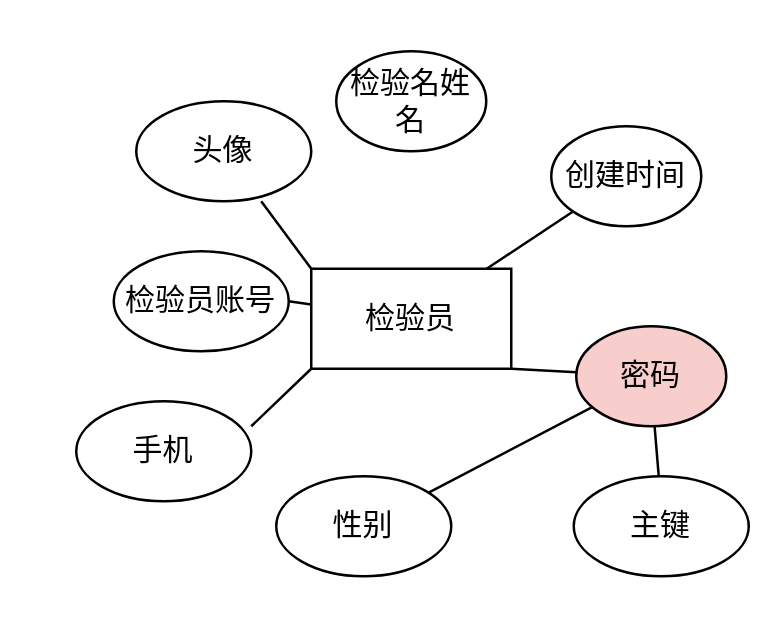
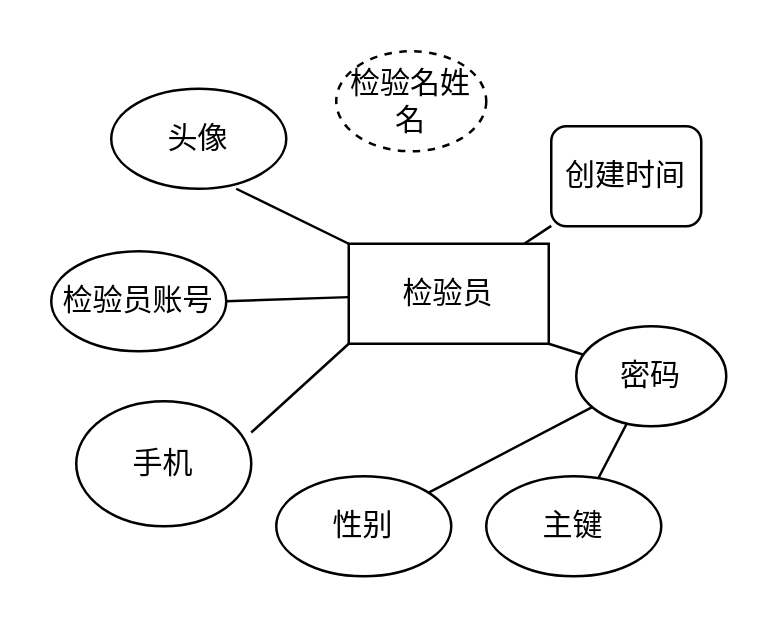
(411, 101) -> (411, 101)
(224, 151) -> (199, 139)
(626, 176) -> (626, 176)
(201, 301) -> (139, 301)
(411, 319) -> (449, 294)
(651, 376) -> (651, 376)
(164, 451) -> (164, 464)
(661, 526) -> (574, 526)
